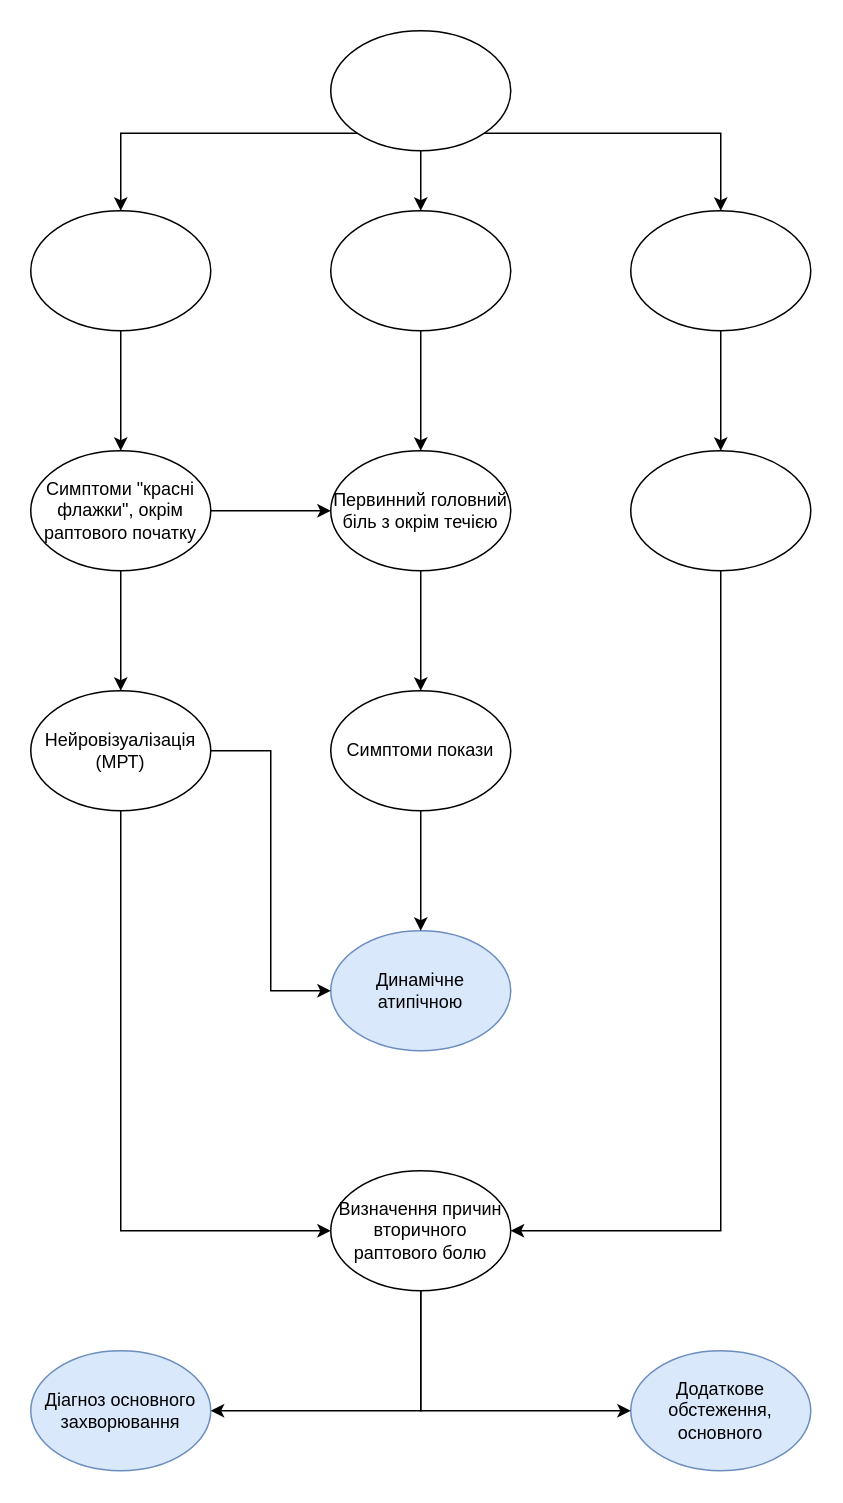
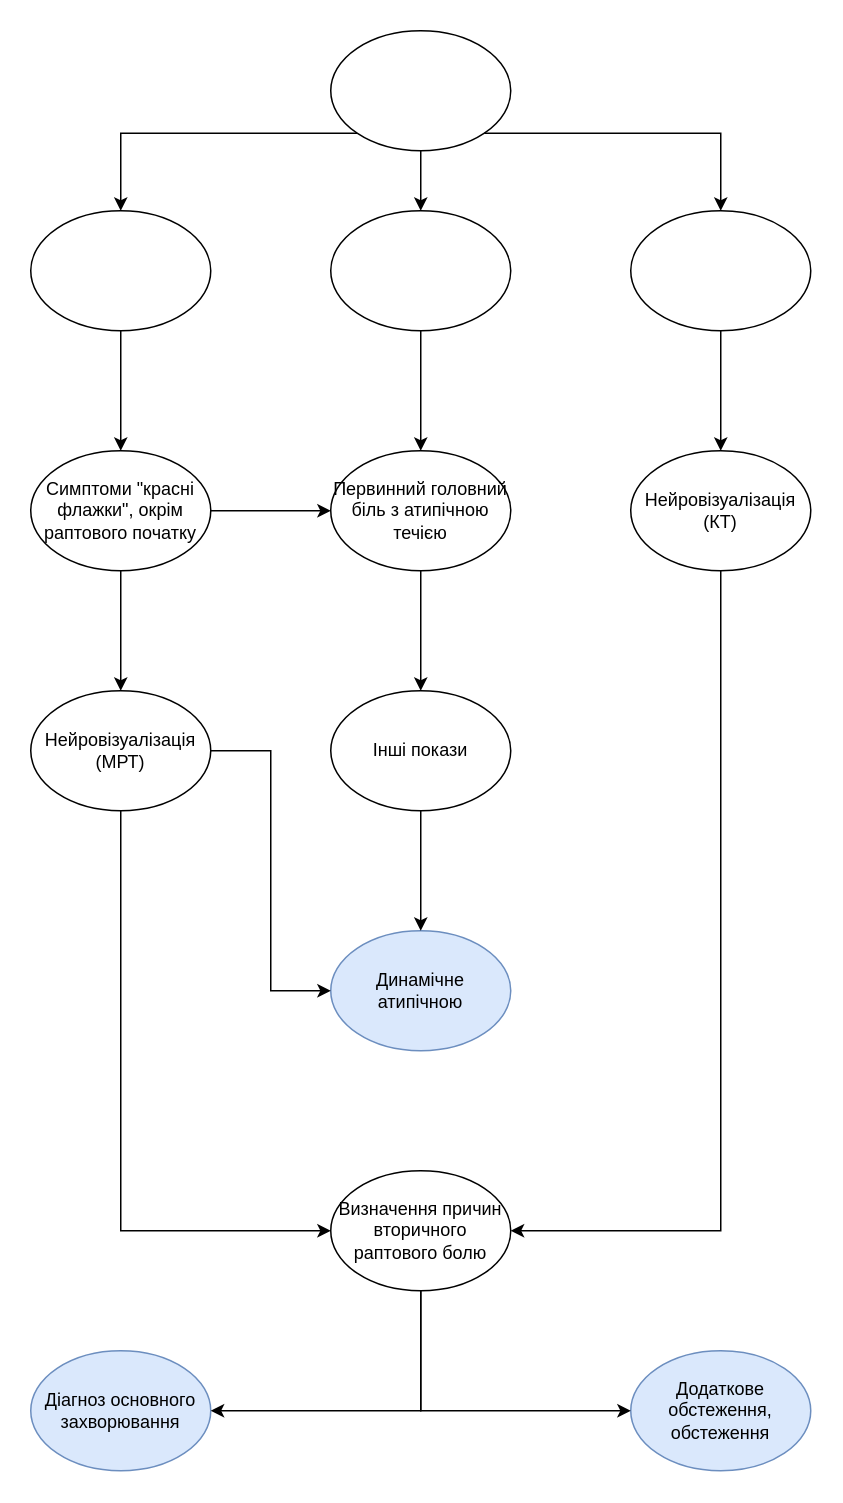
(421, 511) -> (421, 511)
none -> (721, 511)
(421, 751) -> (421, 751)
(721, 1411) -> (721, 1411)
